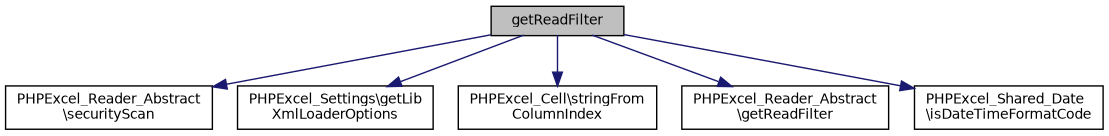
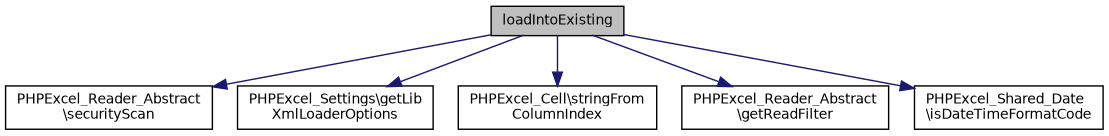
(557, 21) -> (557, 21)
